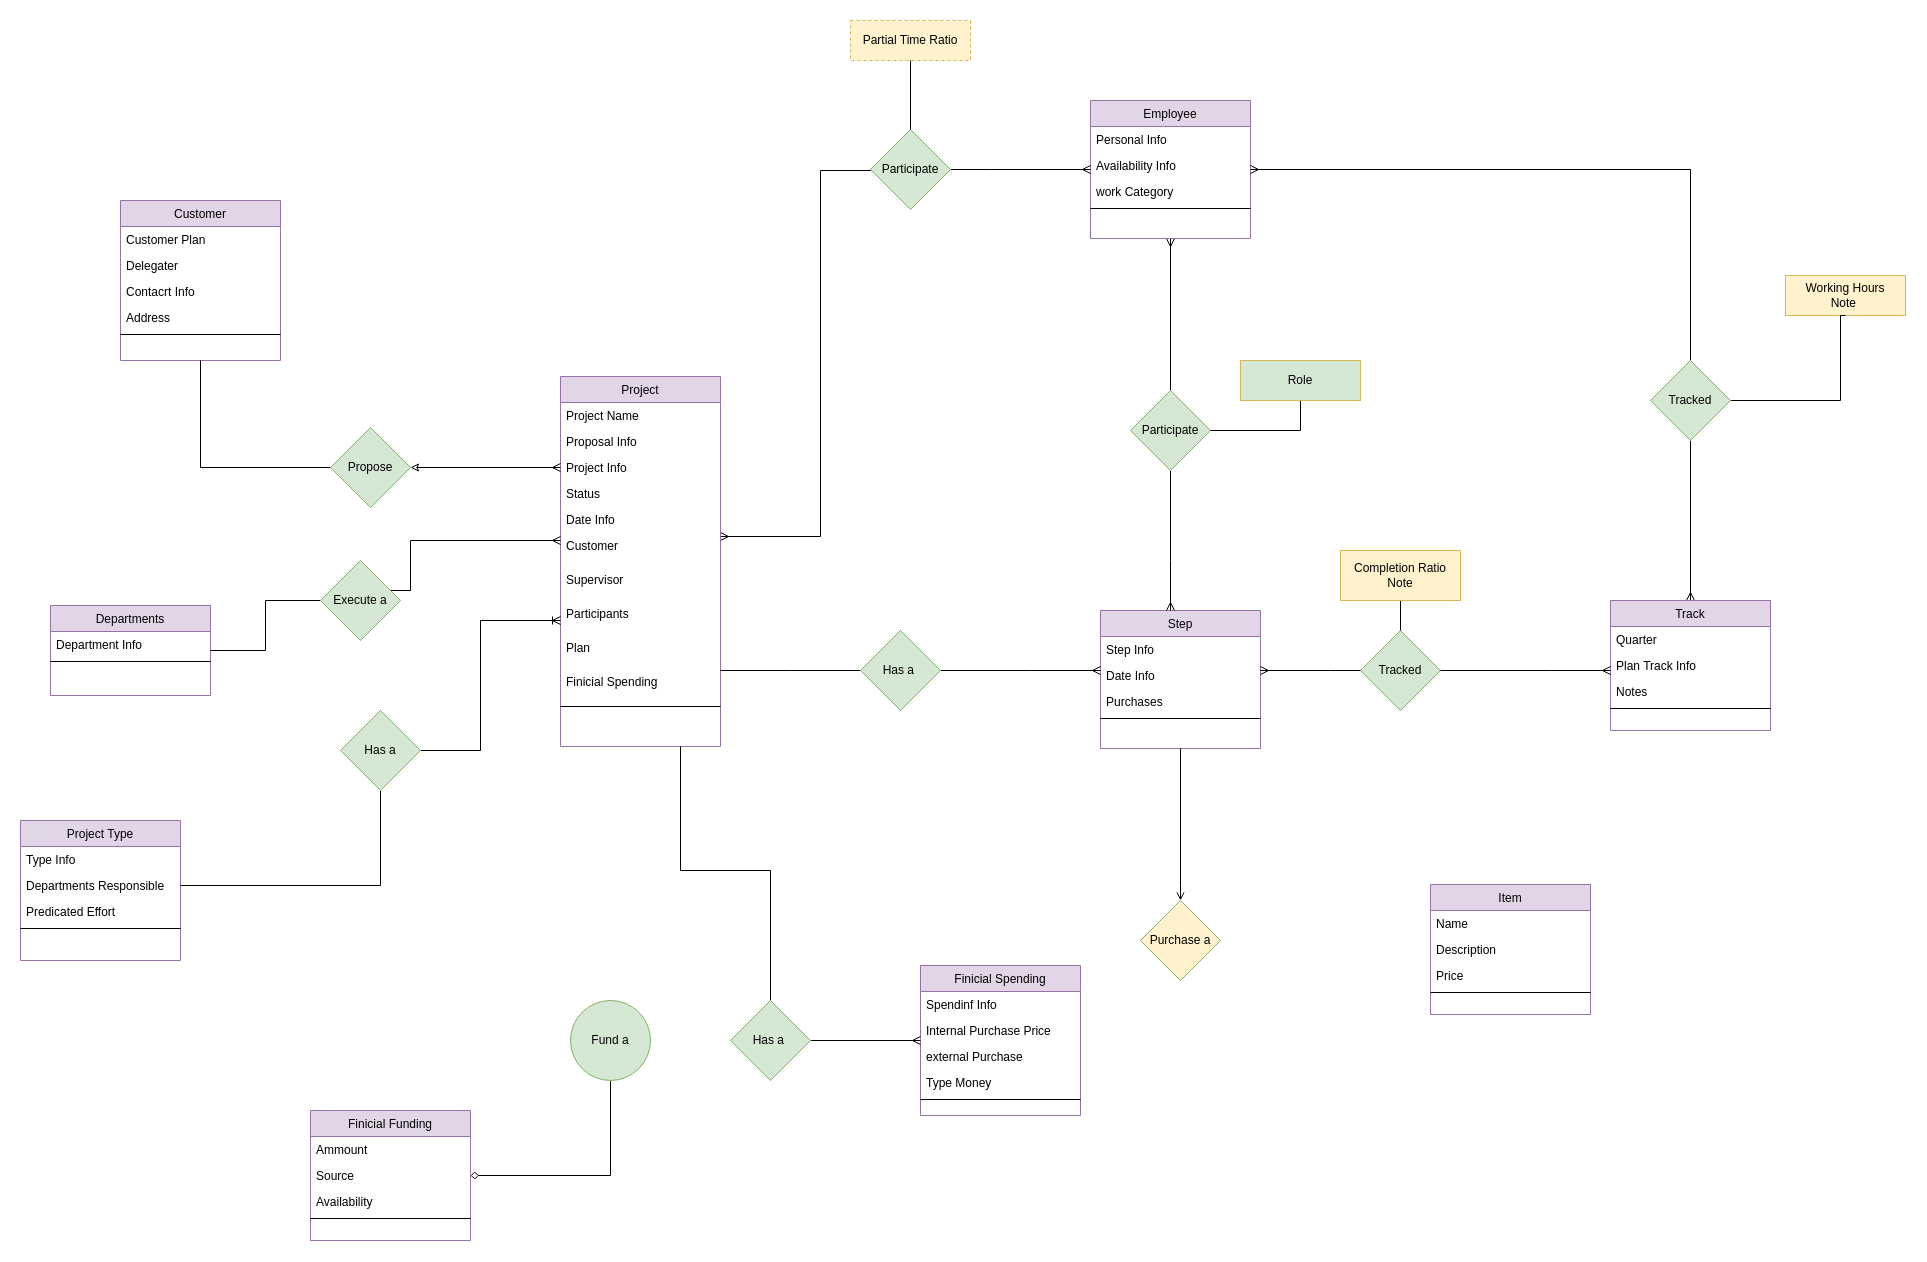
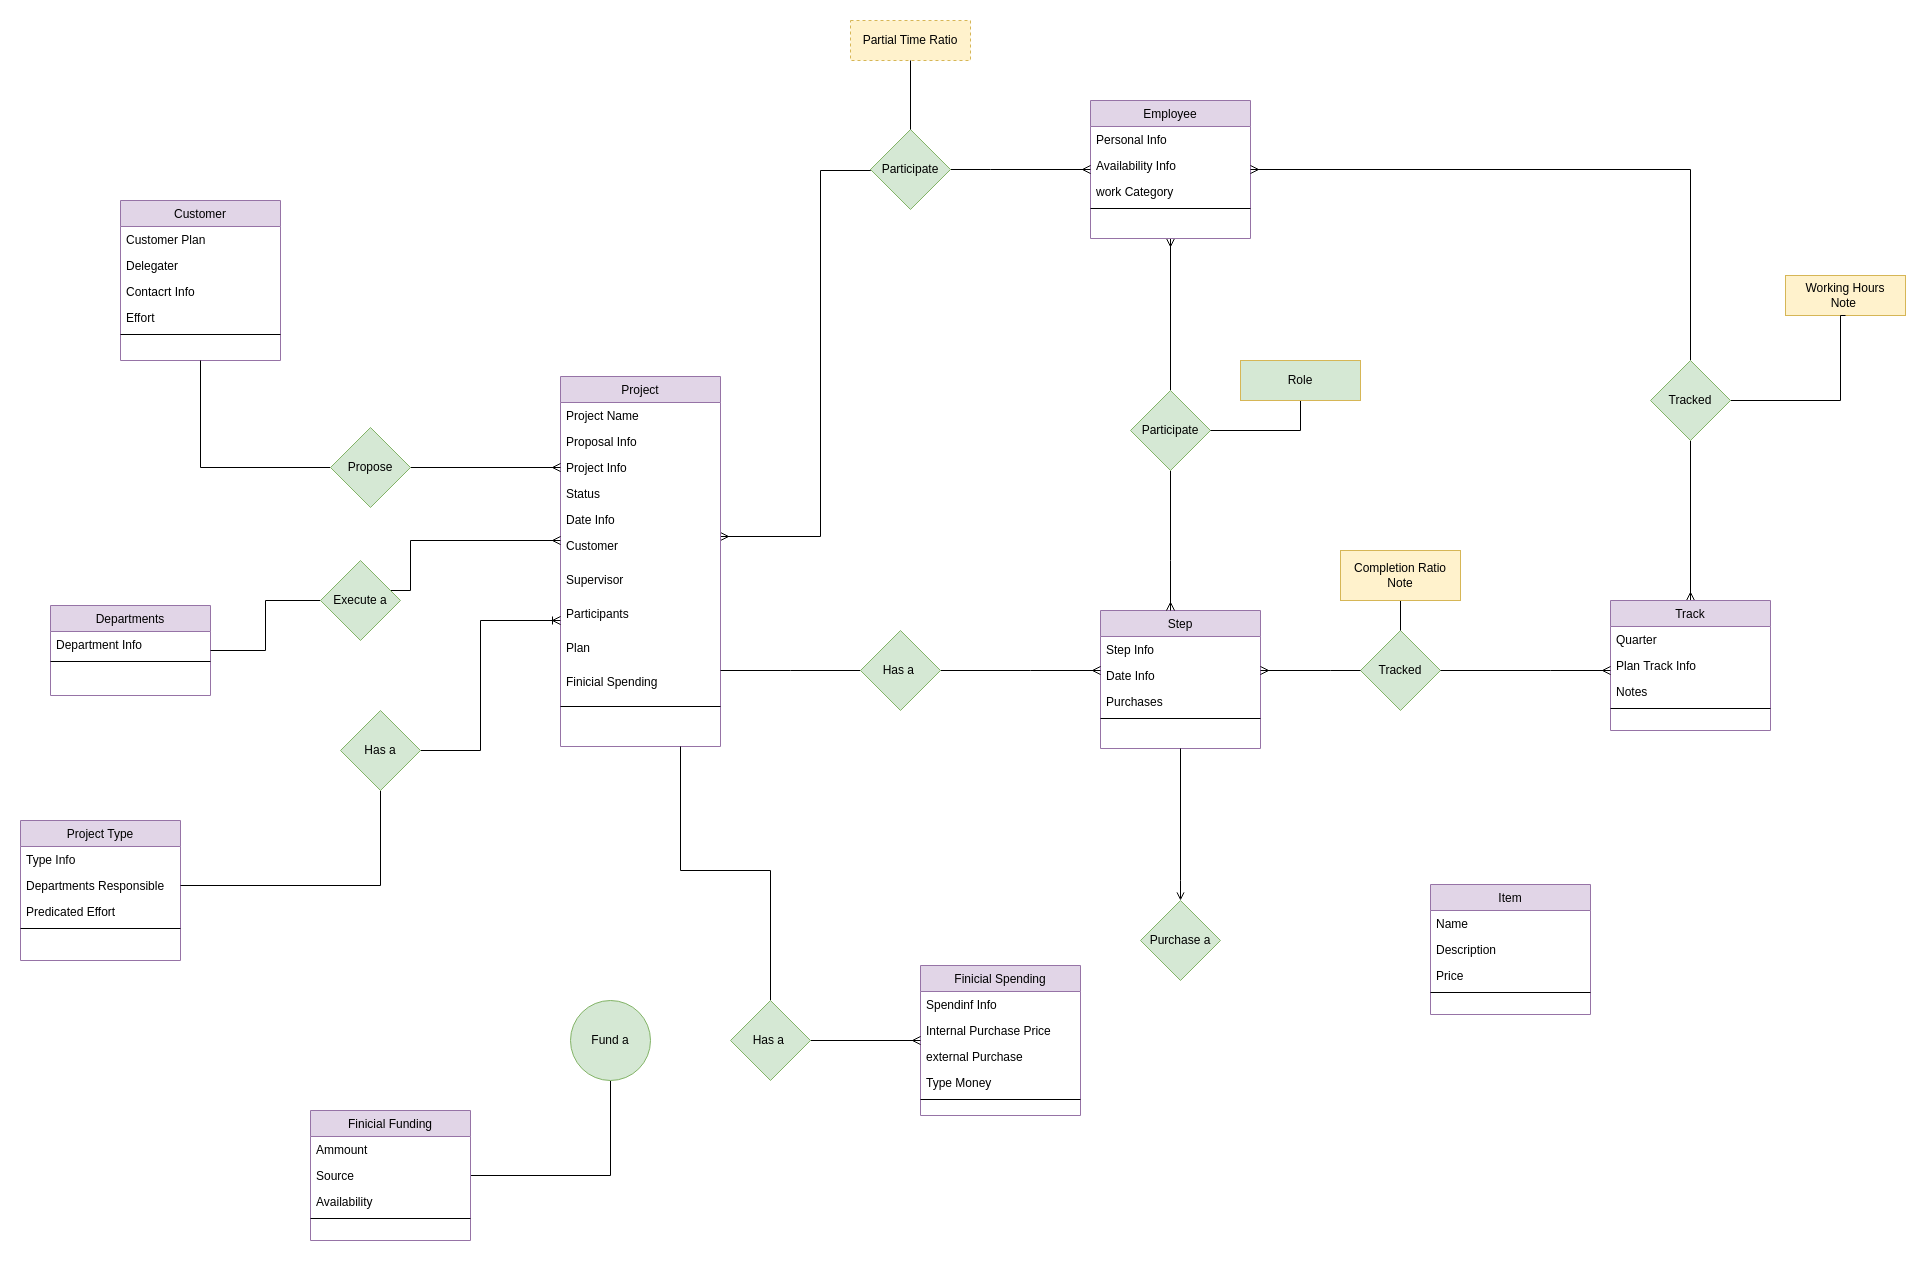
(150, 318) -> (146, 318)
(419, 468) -> (417, 468)
(1181, 941) -> (1181, 941)
(479, 1176) -> (476, 1176)
